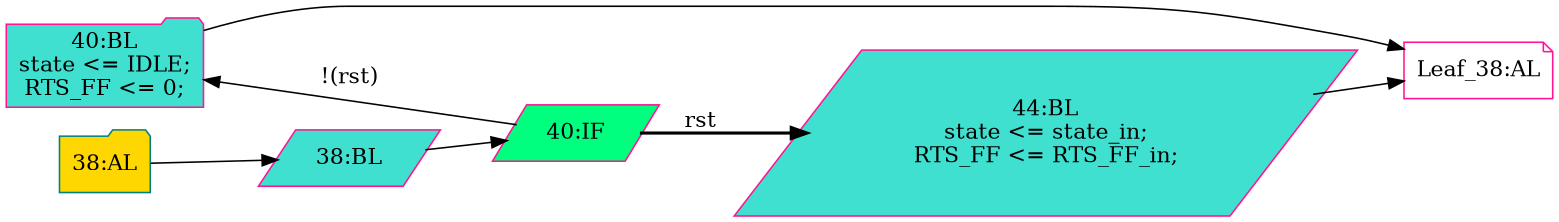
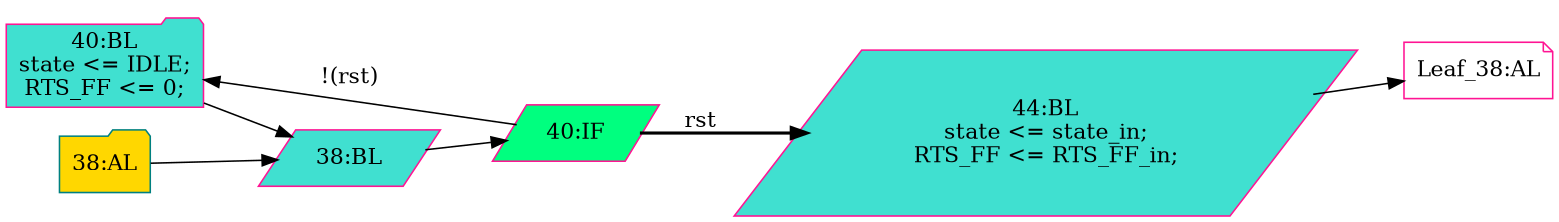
(797, 6) -> (241, 117)
